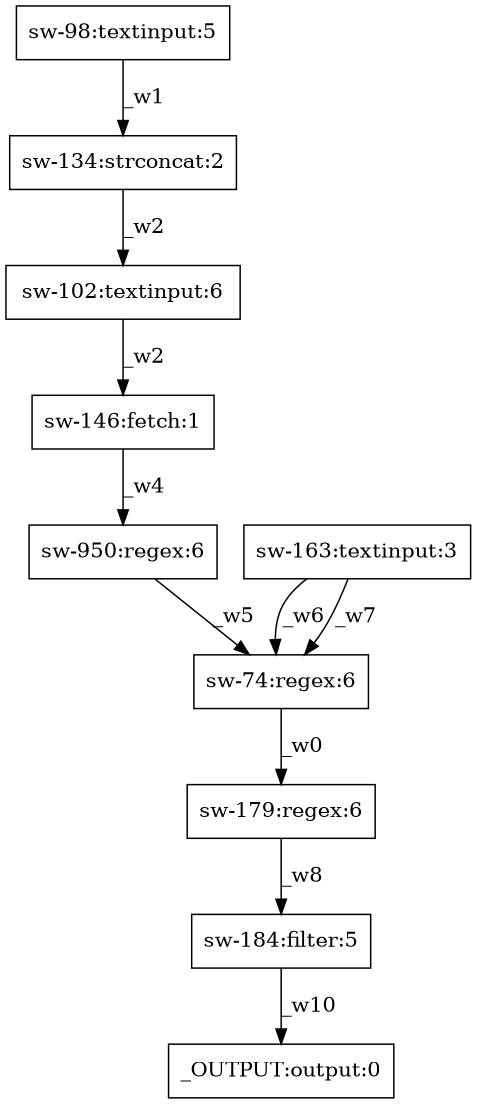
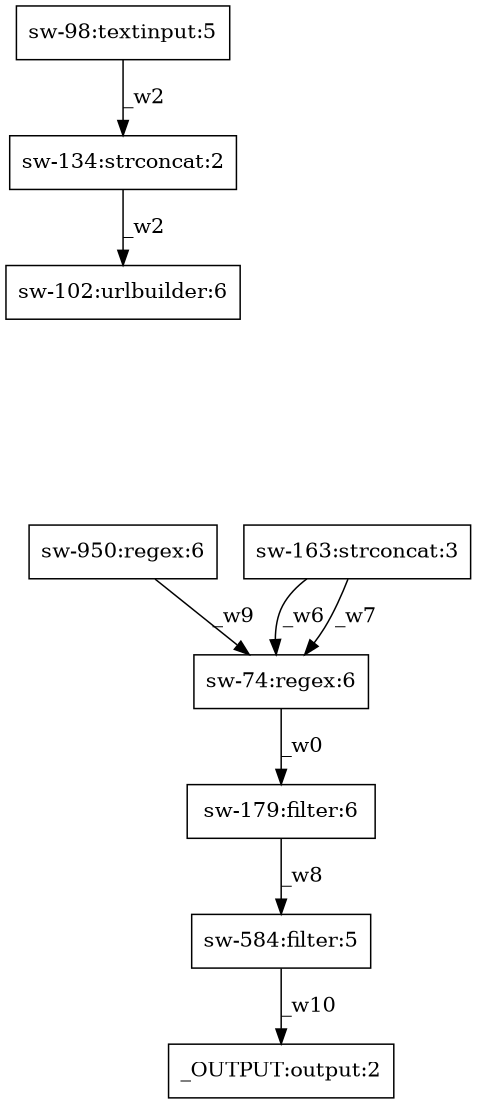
(144, 98) -> (144, 98)
(123, 292) -> (123, 292)
(123, 422) -> none
(357, 552) -> (357, 552)
(233, 617) -> (233, 617)
(281, 811) -> (281, 811)
(281, 941) -> (281, 941)
(281, 1071) -> (281, 1071)
